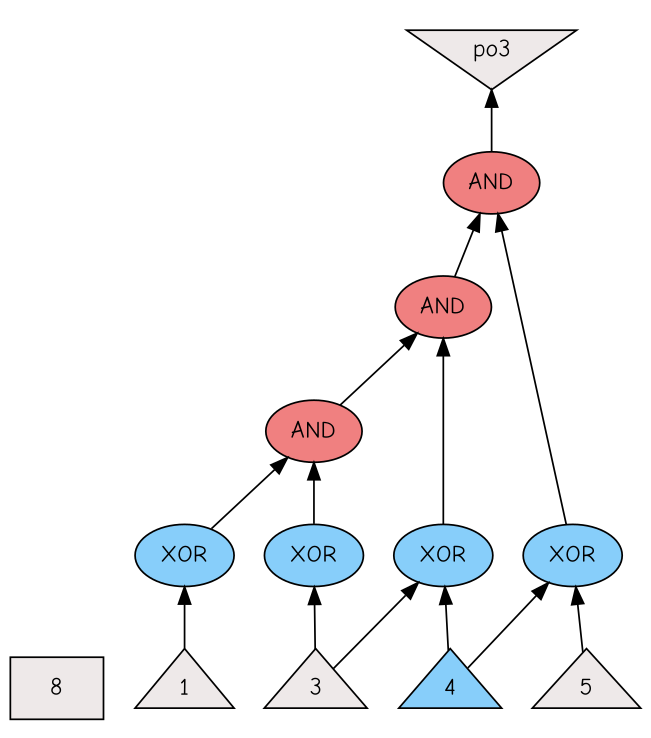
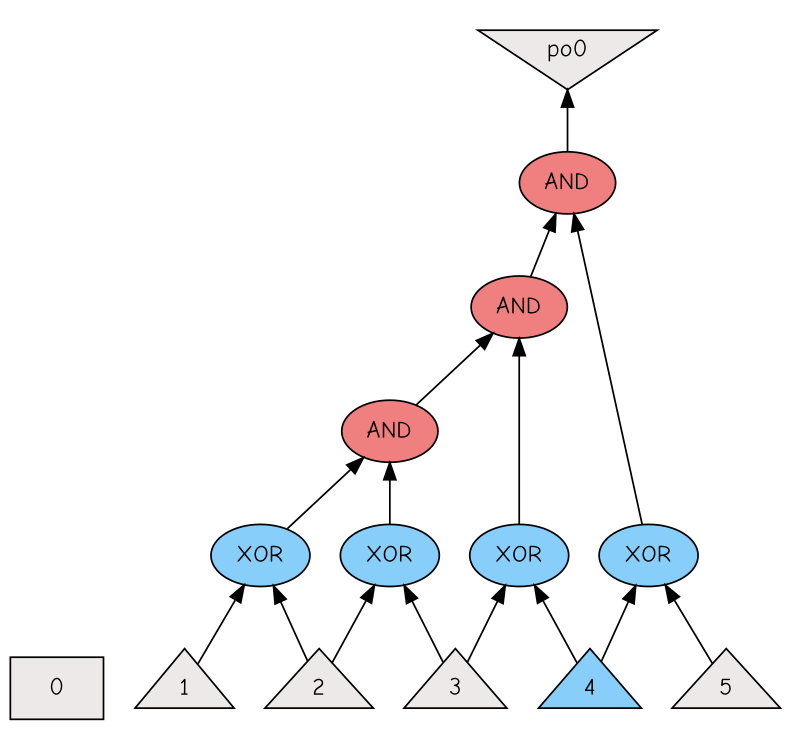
(492, 50) -> (568, 50)
(57, 688) -> (57, 688)
none -> (319, 688)
